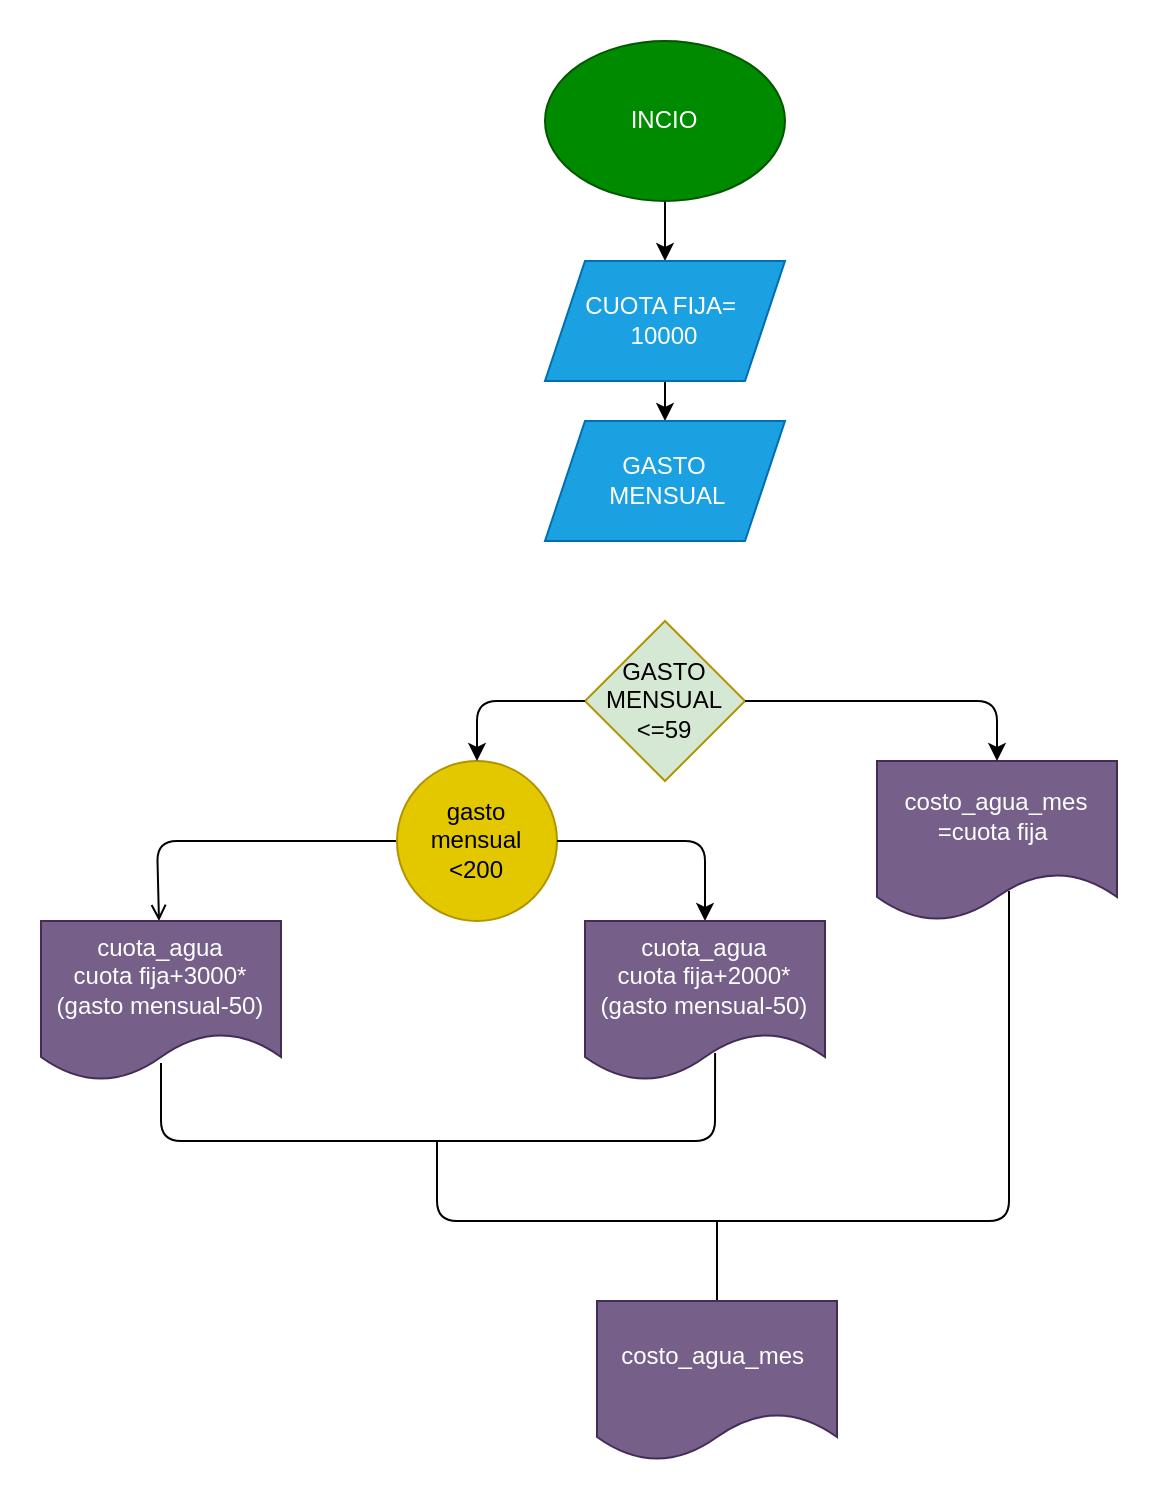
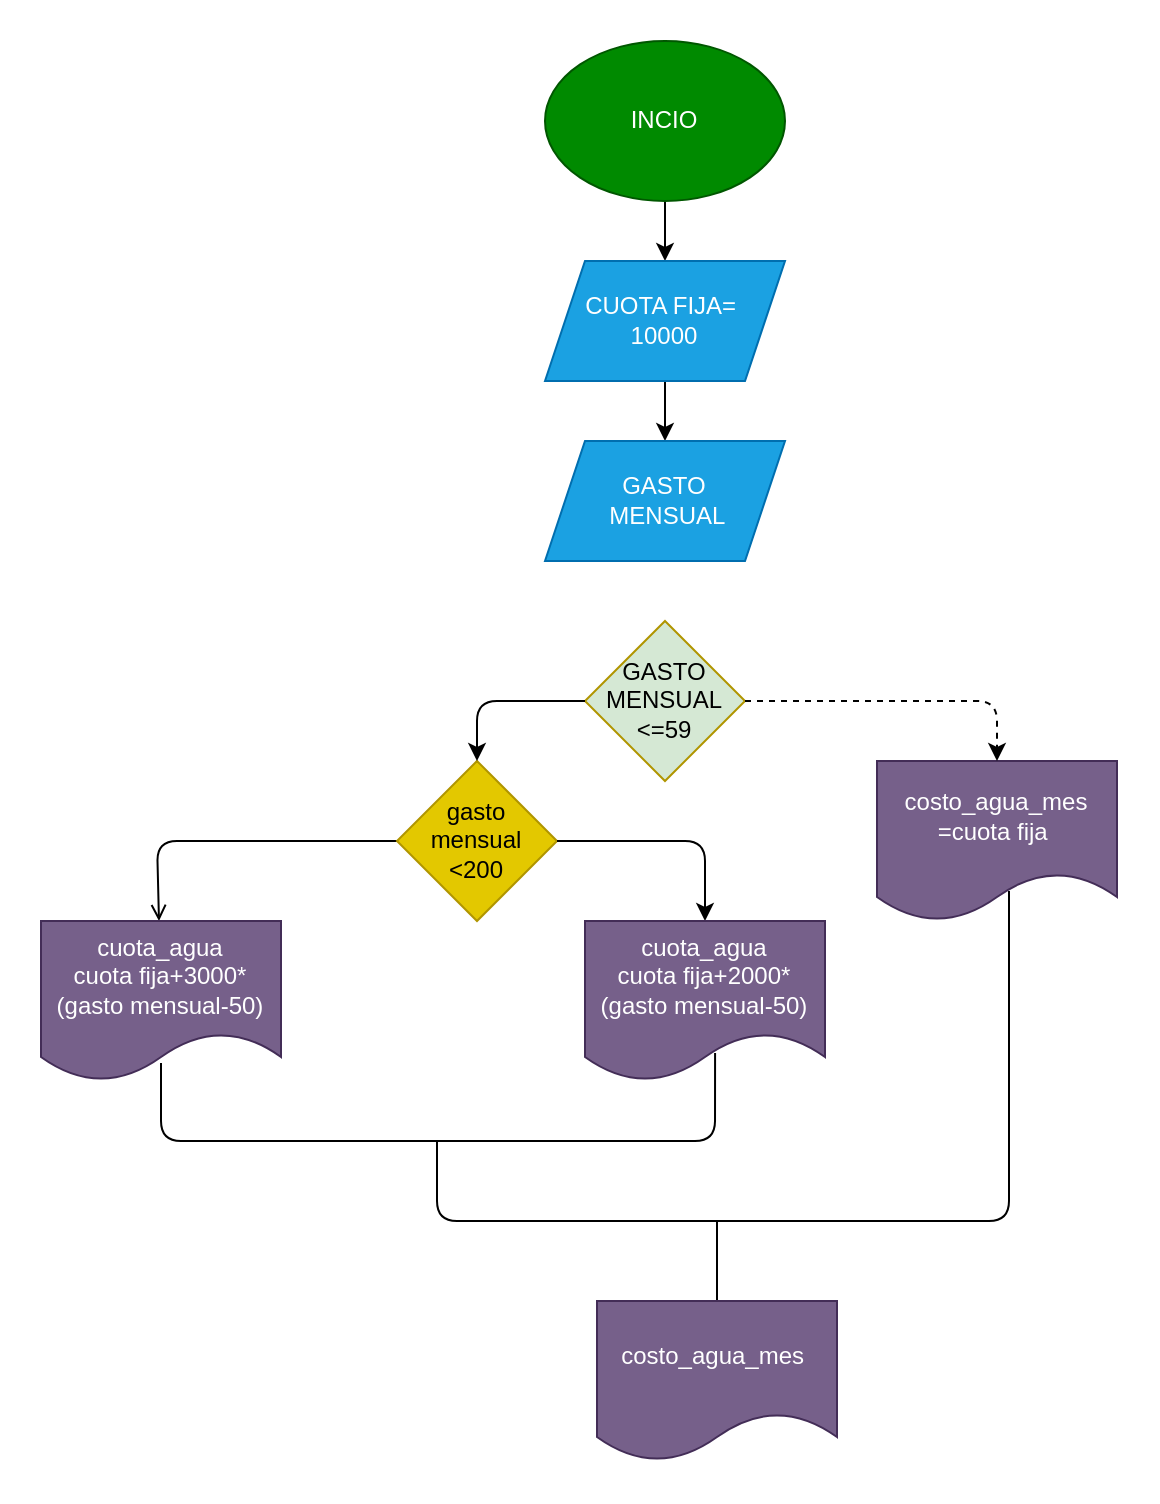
(665, 481) -> (665, 501)
(888, 701) -> (888, 701)
(477, 841) -> (477, 841)
